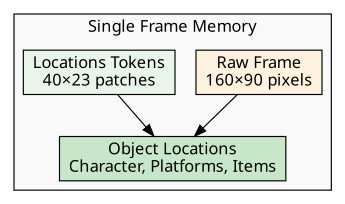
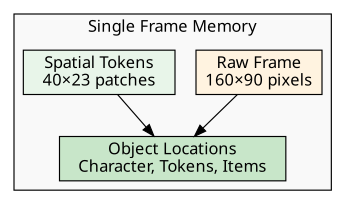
(99, 72) -> (99, 72)
(173, 159) -> (173, 159)
